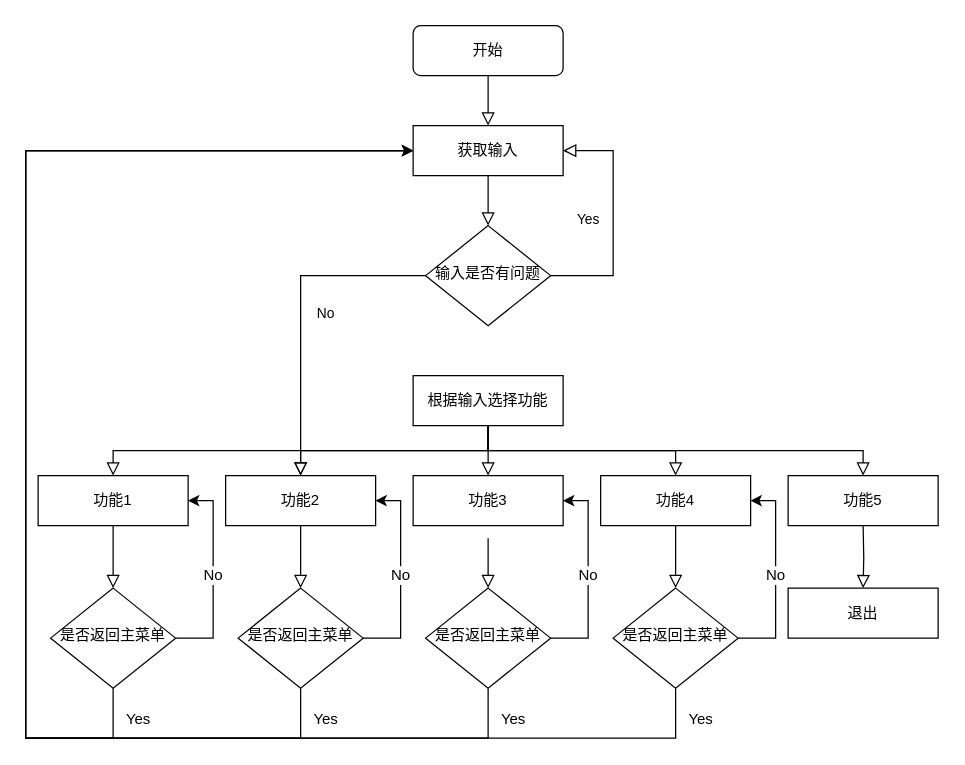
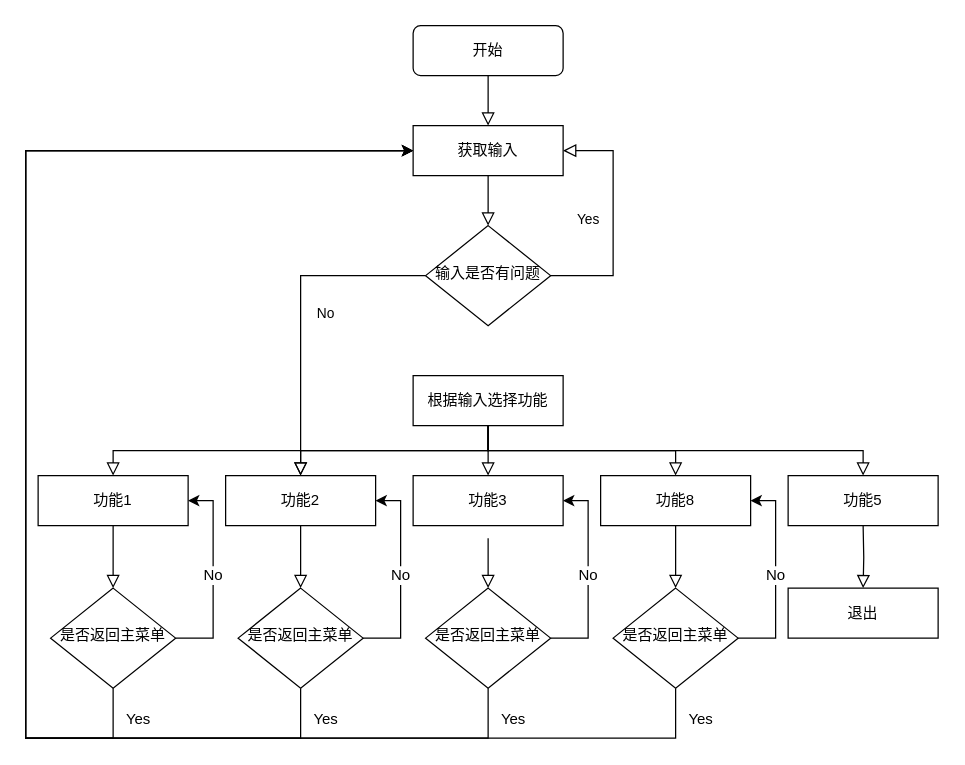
(676, 501) -> (676, 501)
